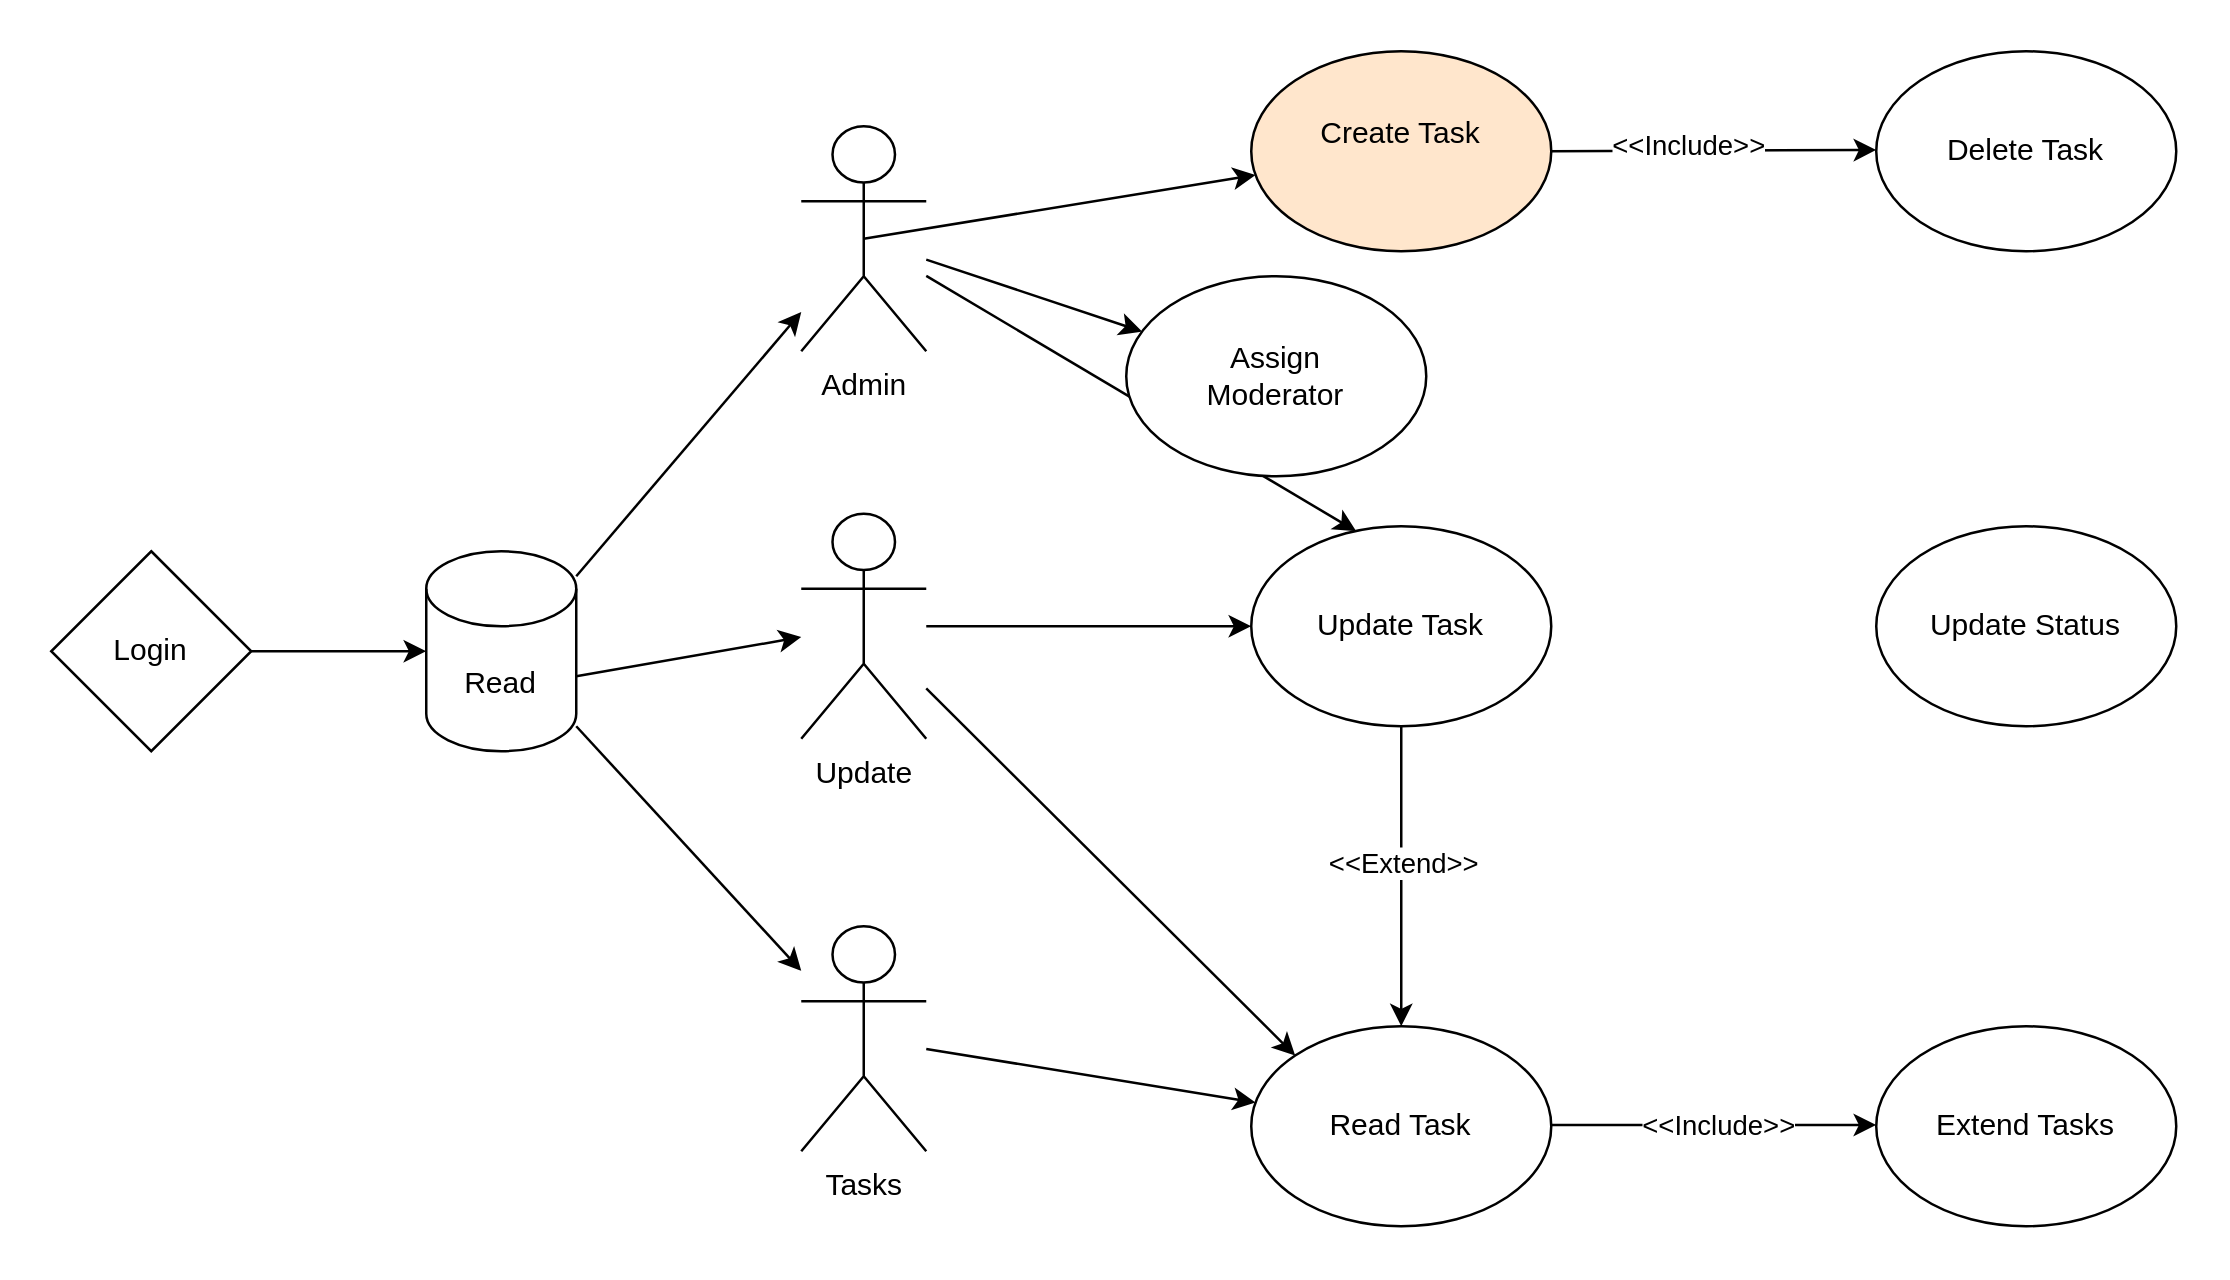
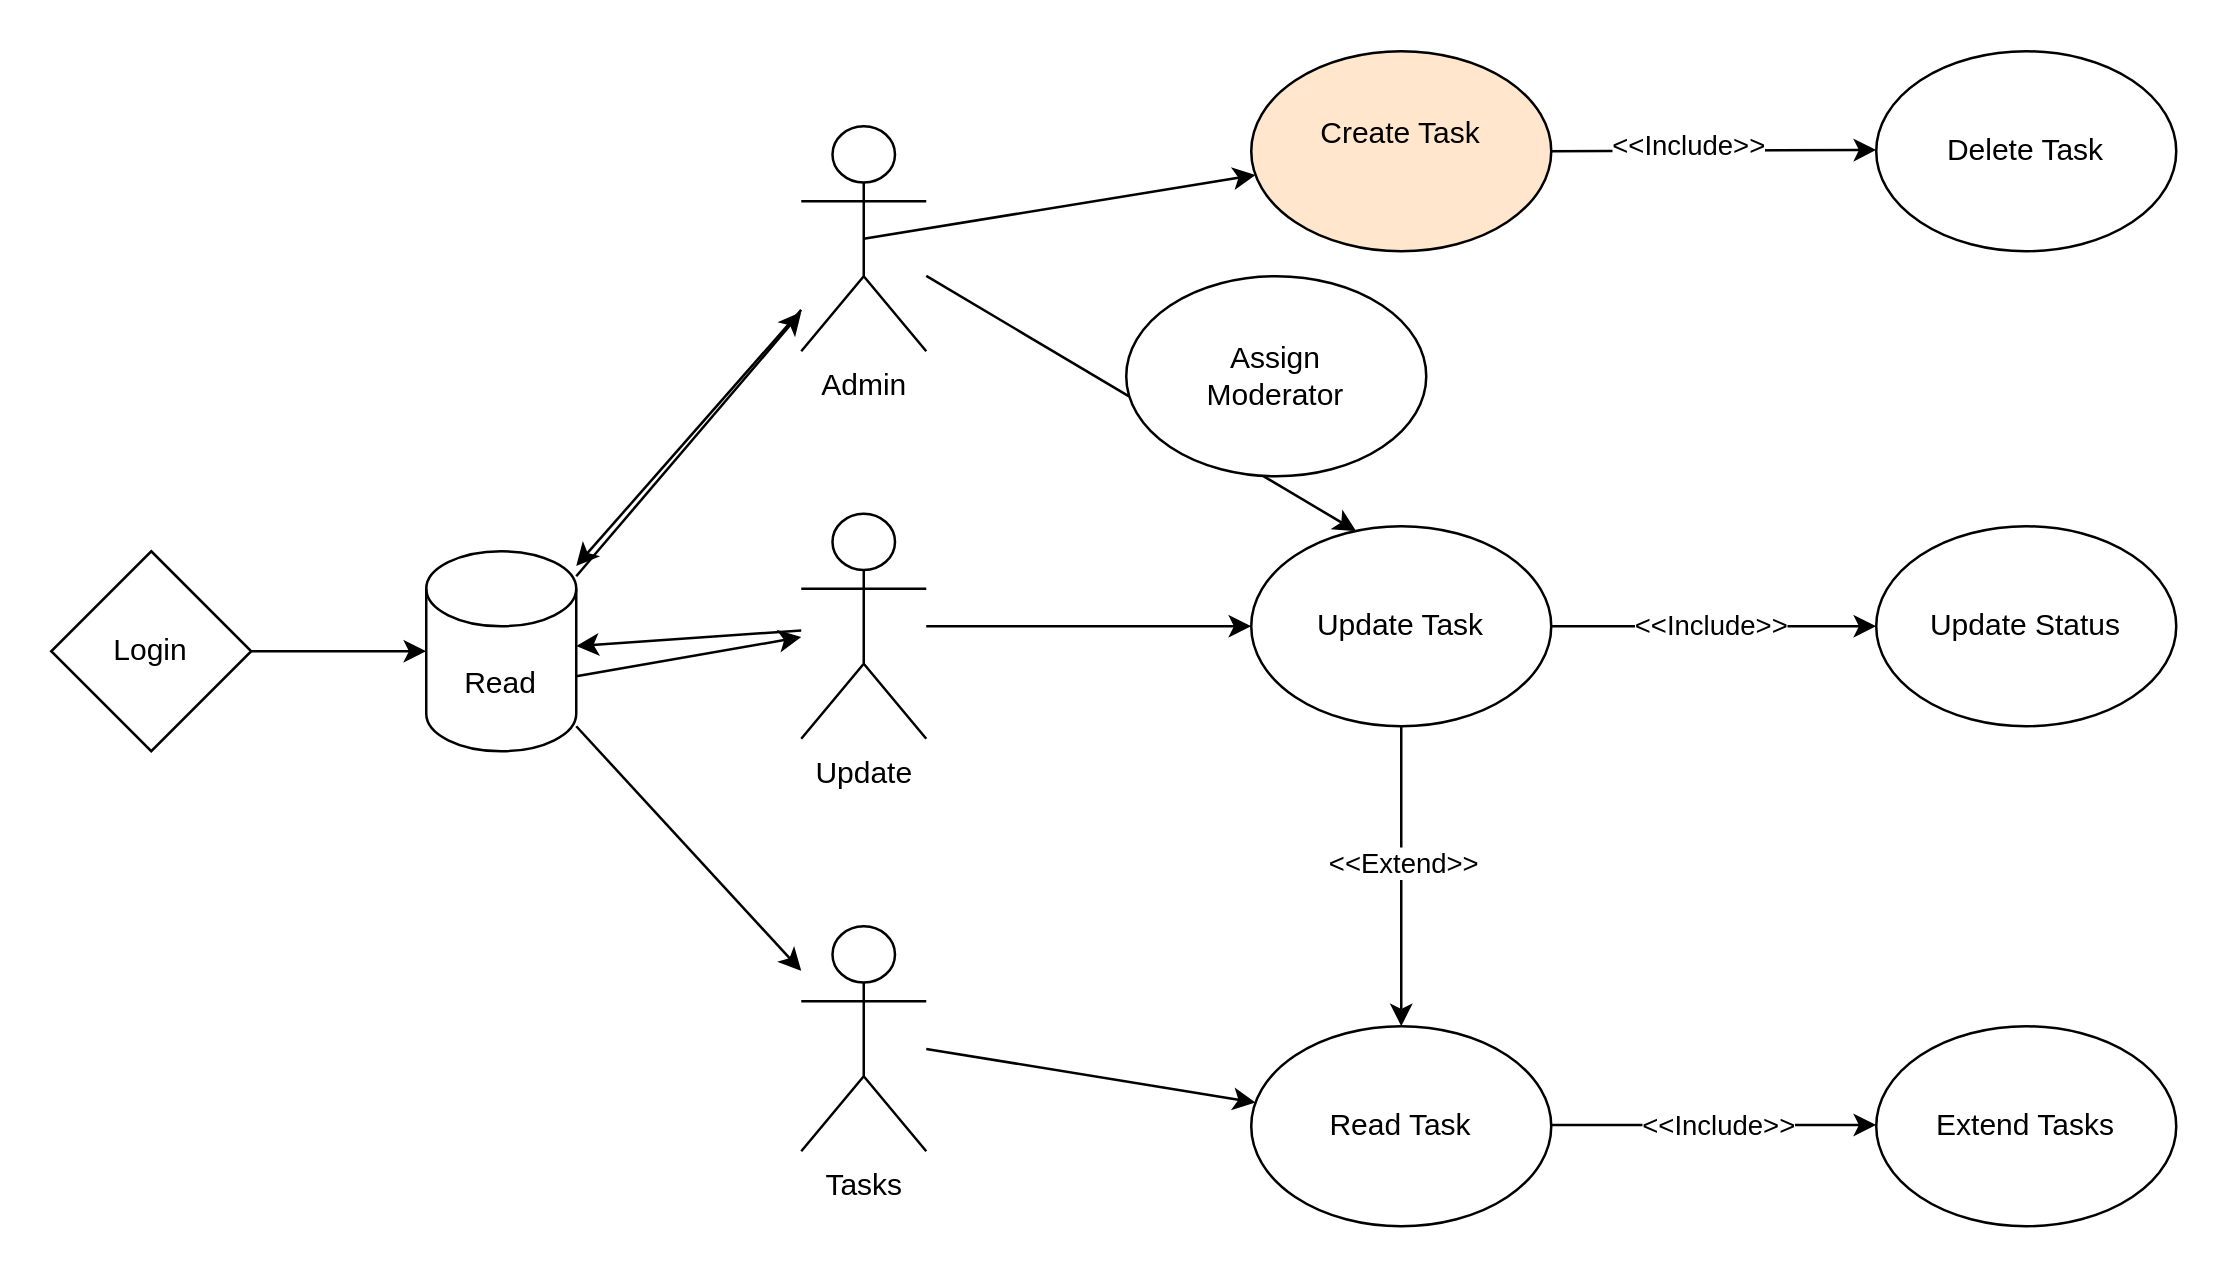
(1026, 293) -> (634, 500)
none -> (1781, 626)
(1105, 866) -> (697, 638)
